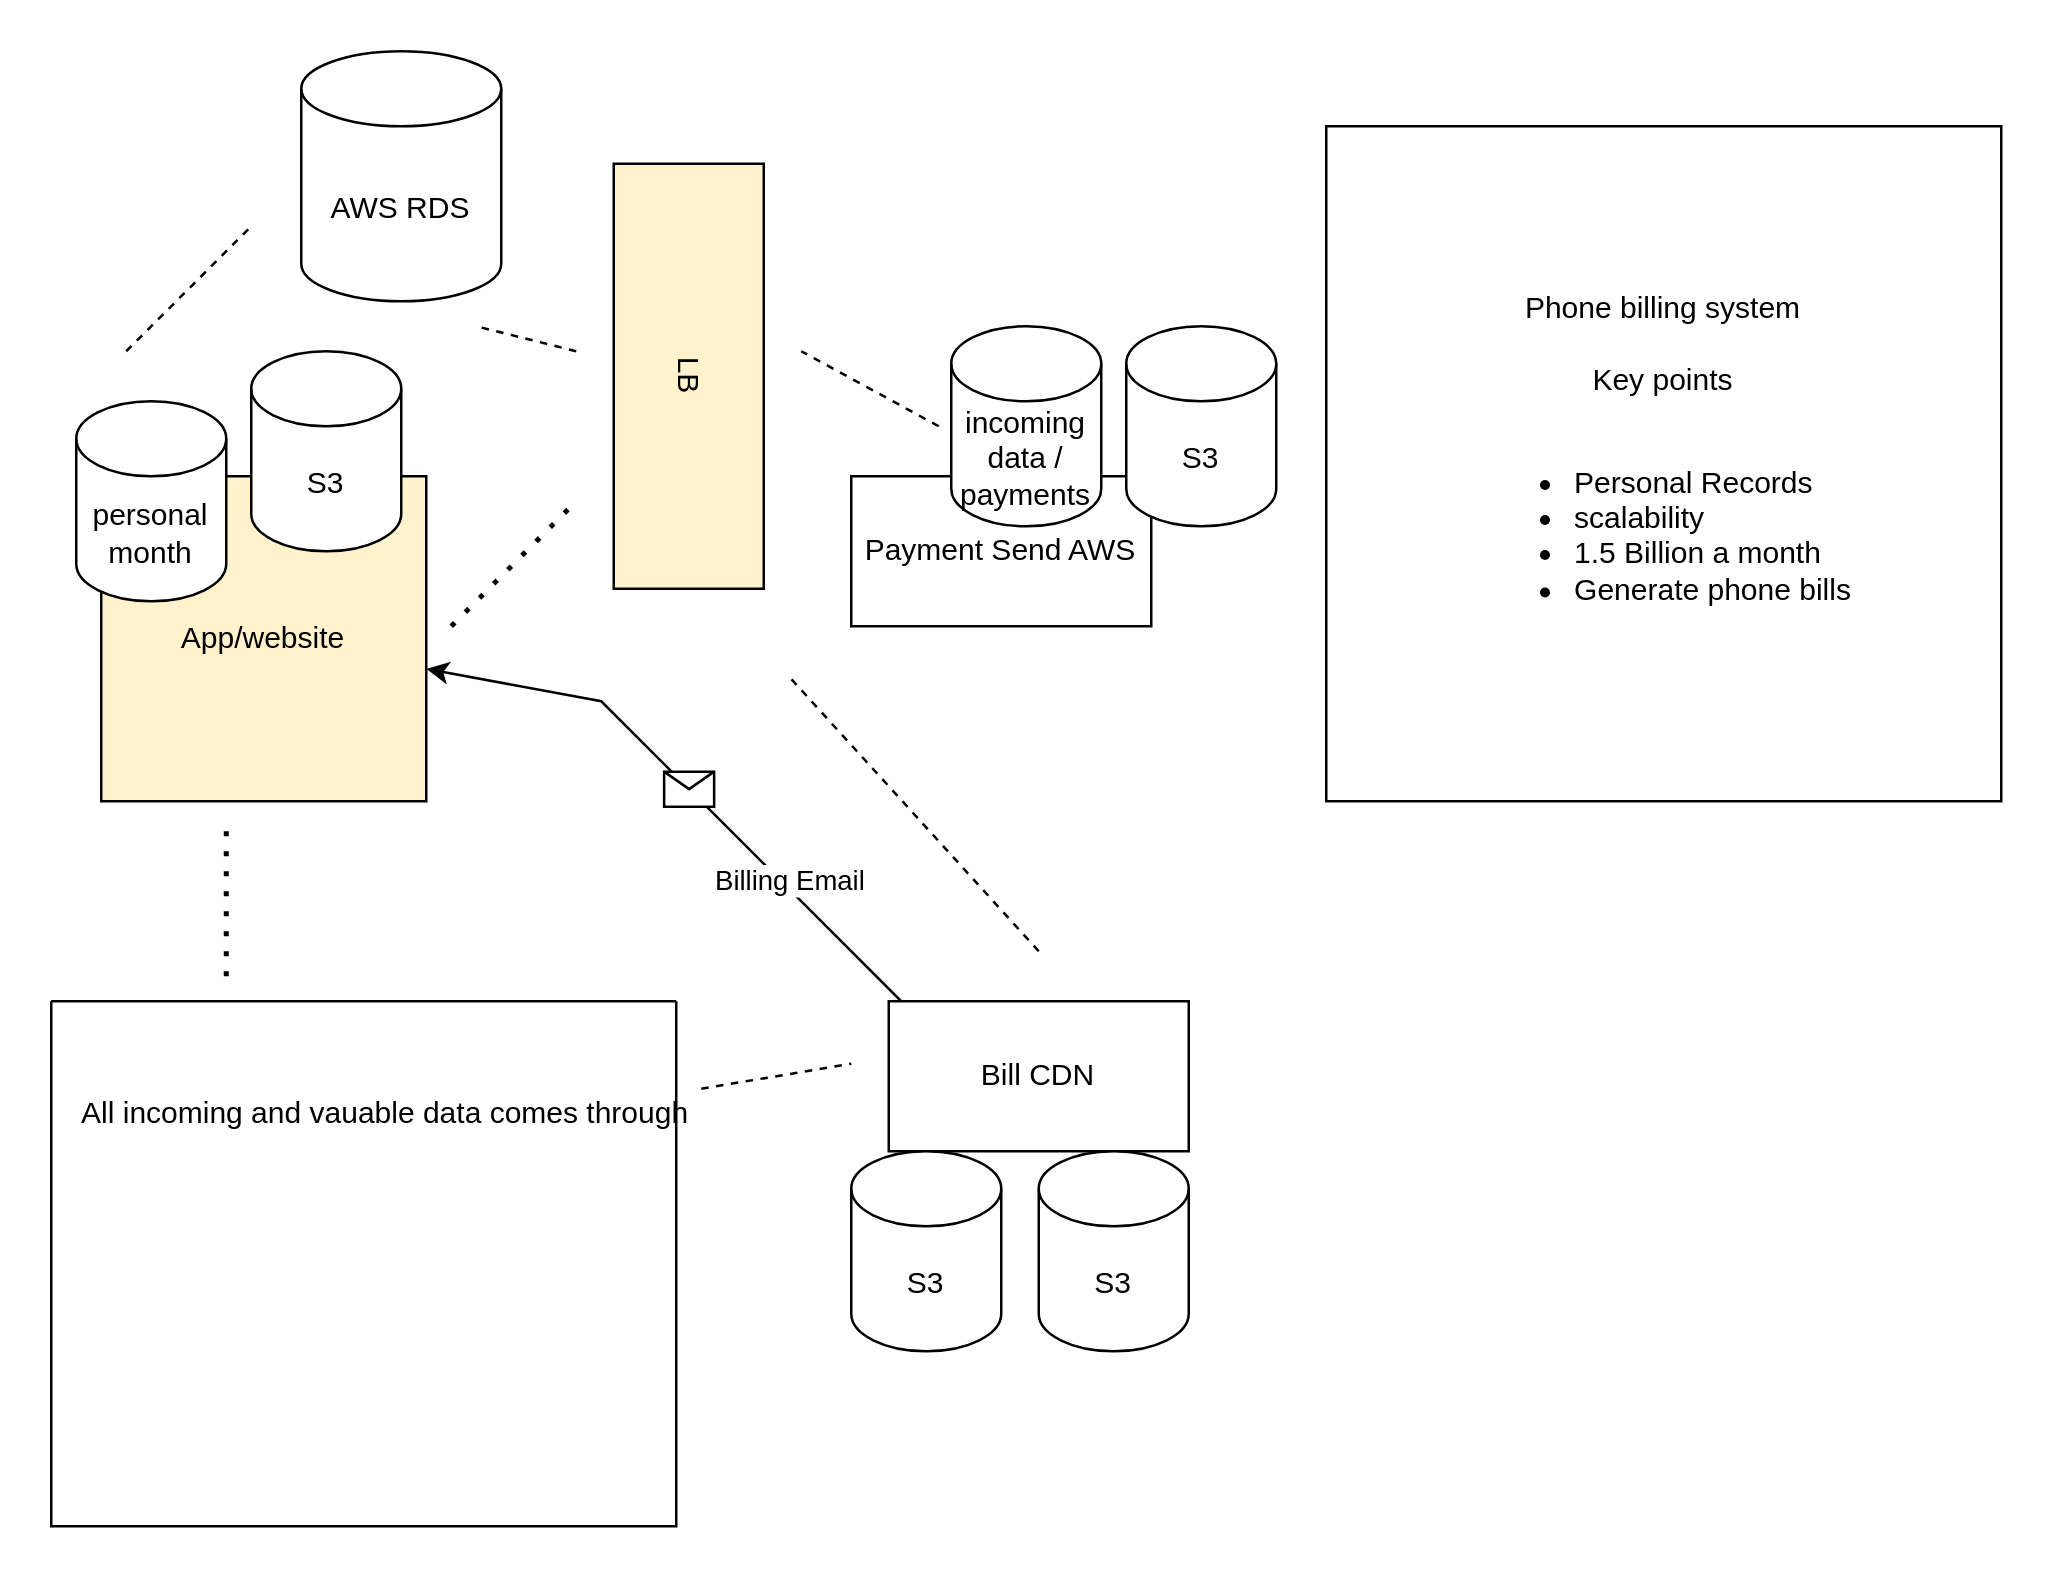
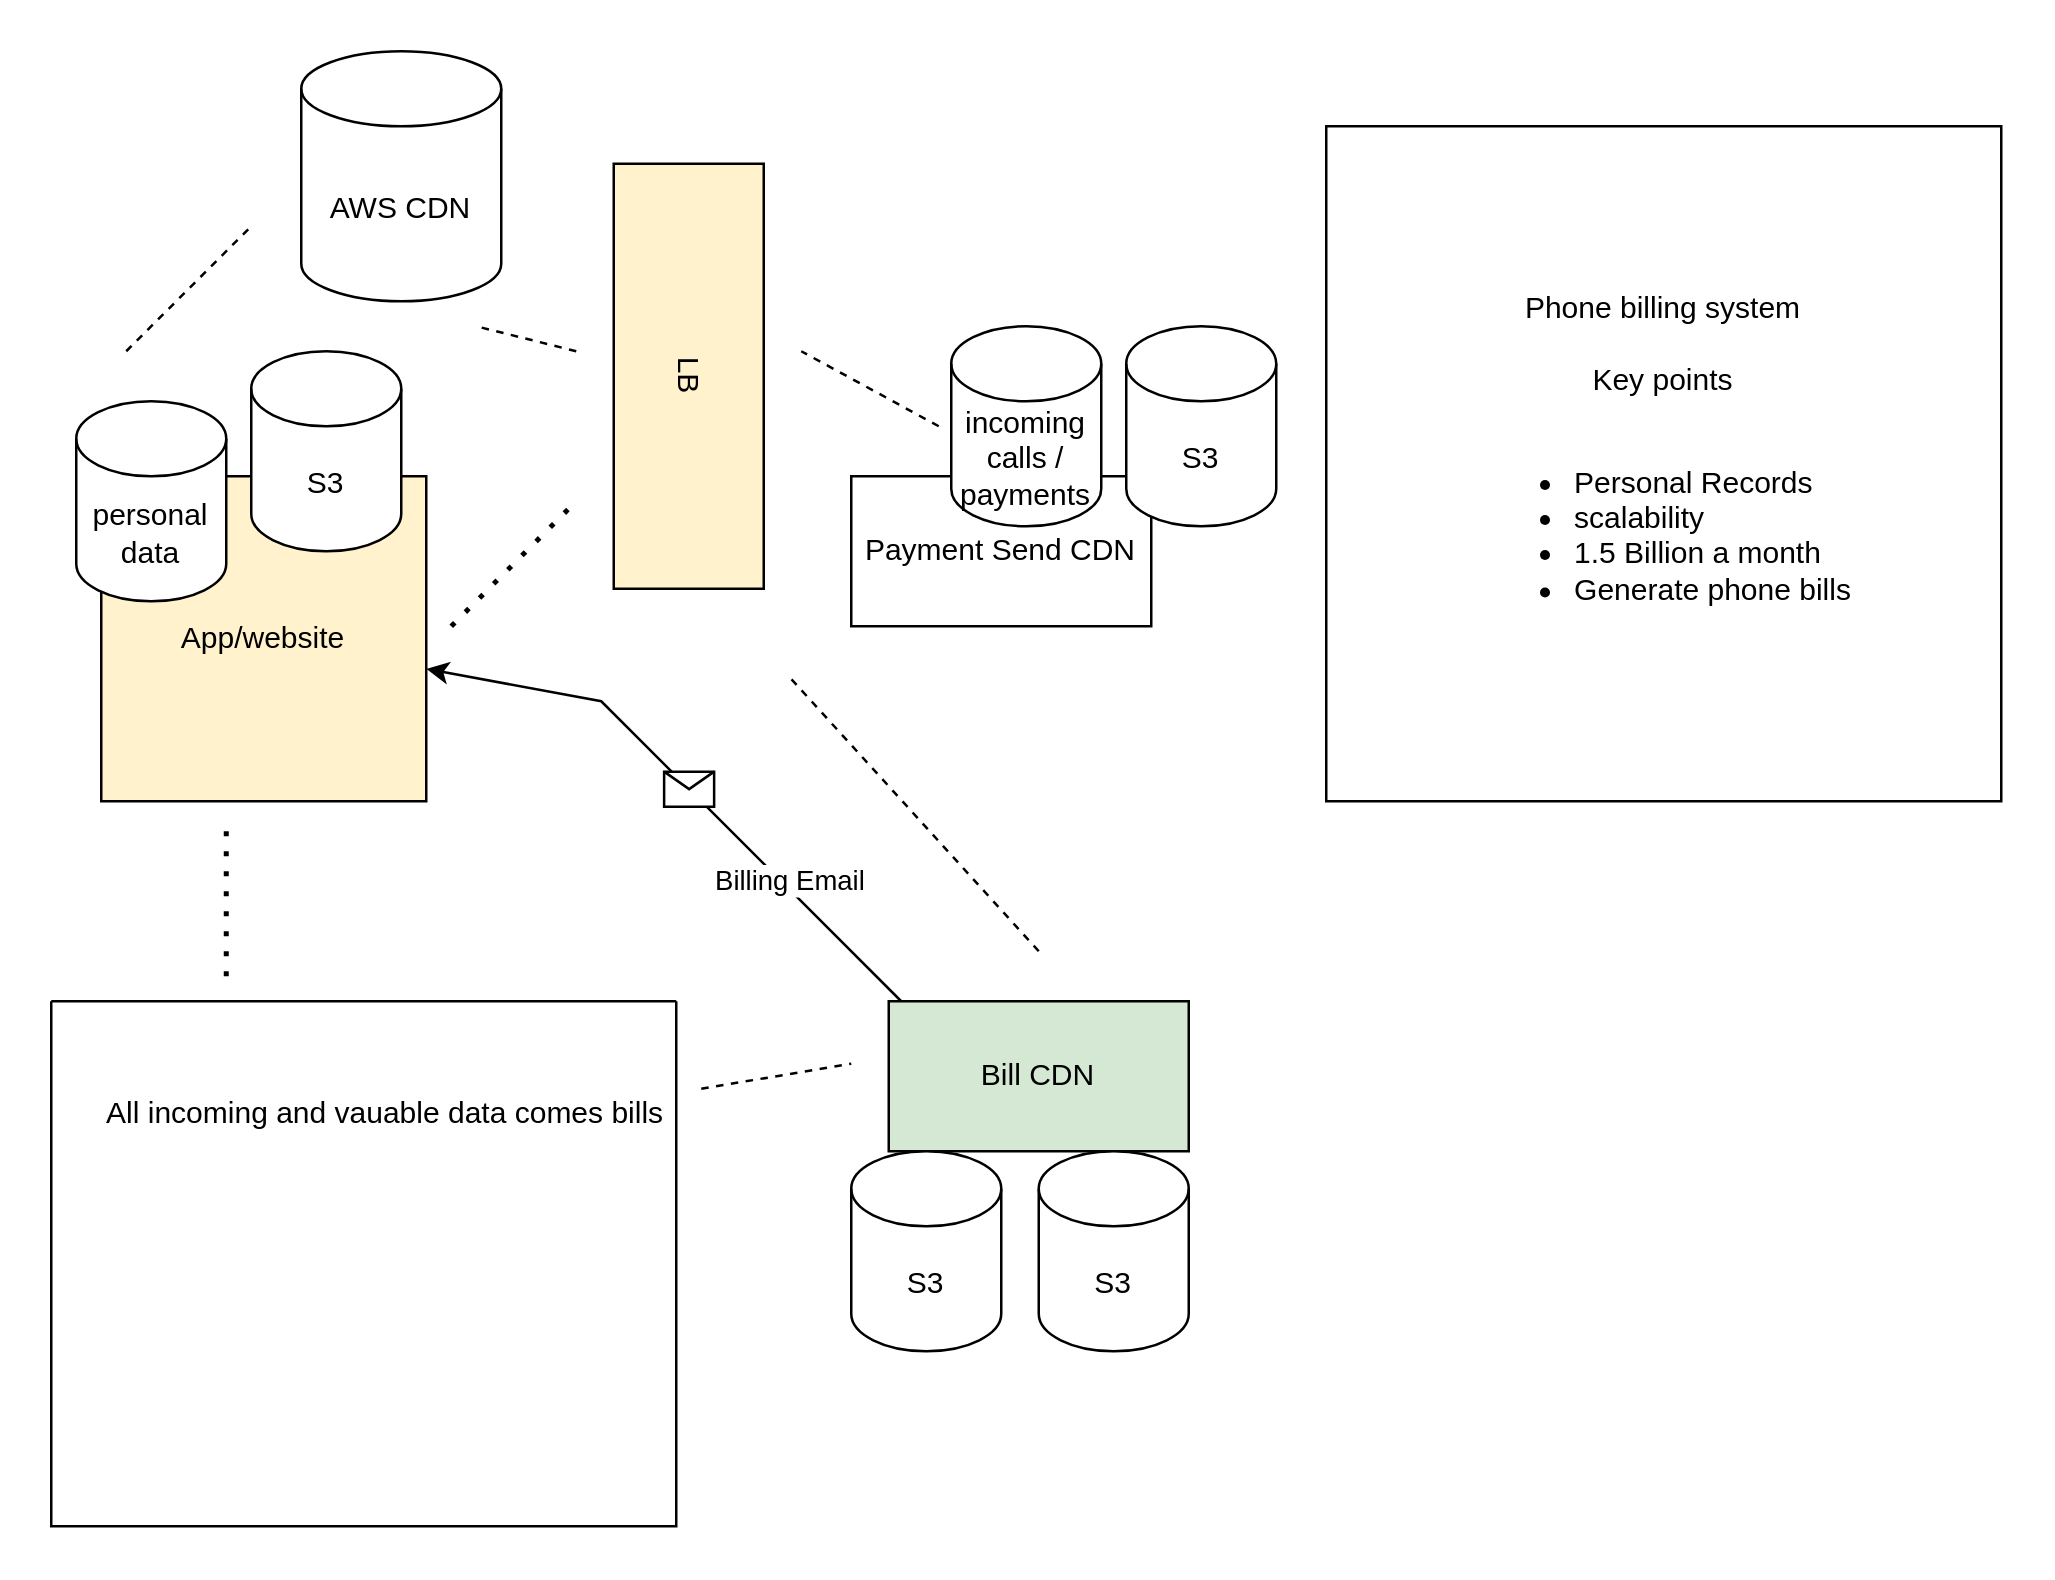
(401, 209) -> (401, 209)
(1026, 459) -> (1026, 459)
(151, 534) -> (151, 534)
(1001, 551) -> (1001, 551)
(1039, 1076) -> (1039, 1076)
(390, 1114) -> (390, 1114)
